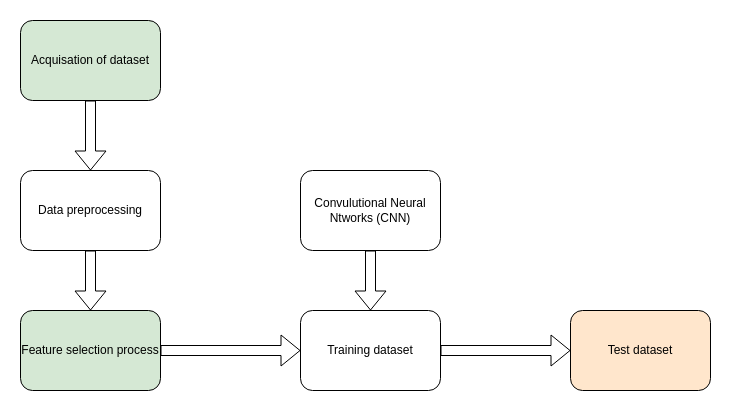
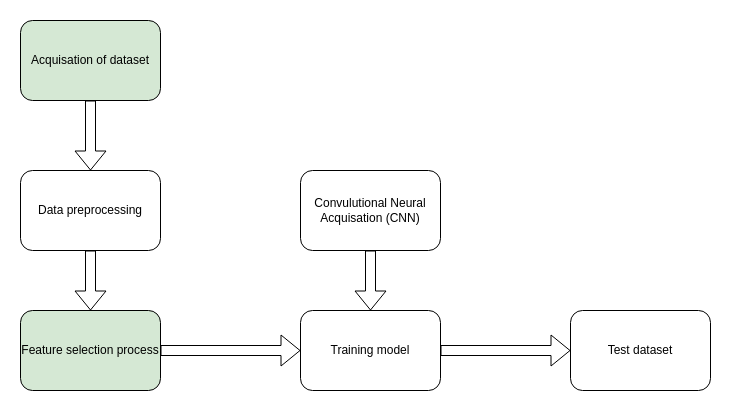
(371, 211) -> (371, 211)
(371, 351) -> (371, 351)
(641, 351) -> (641, 351)
